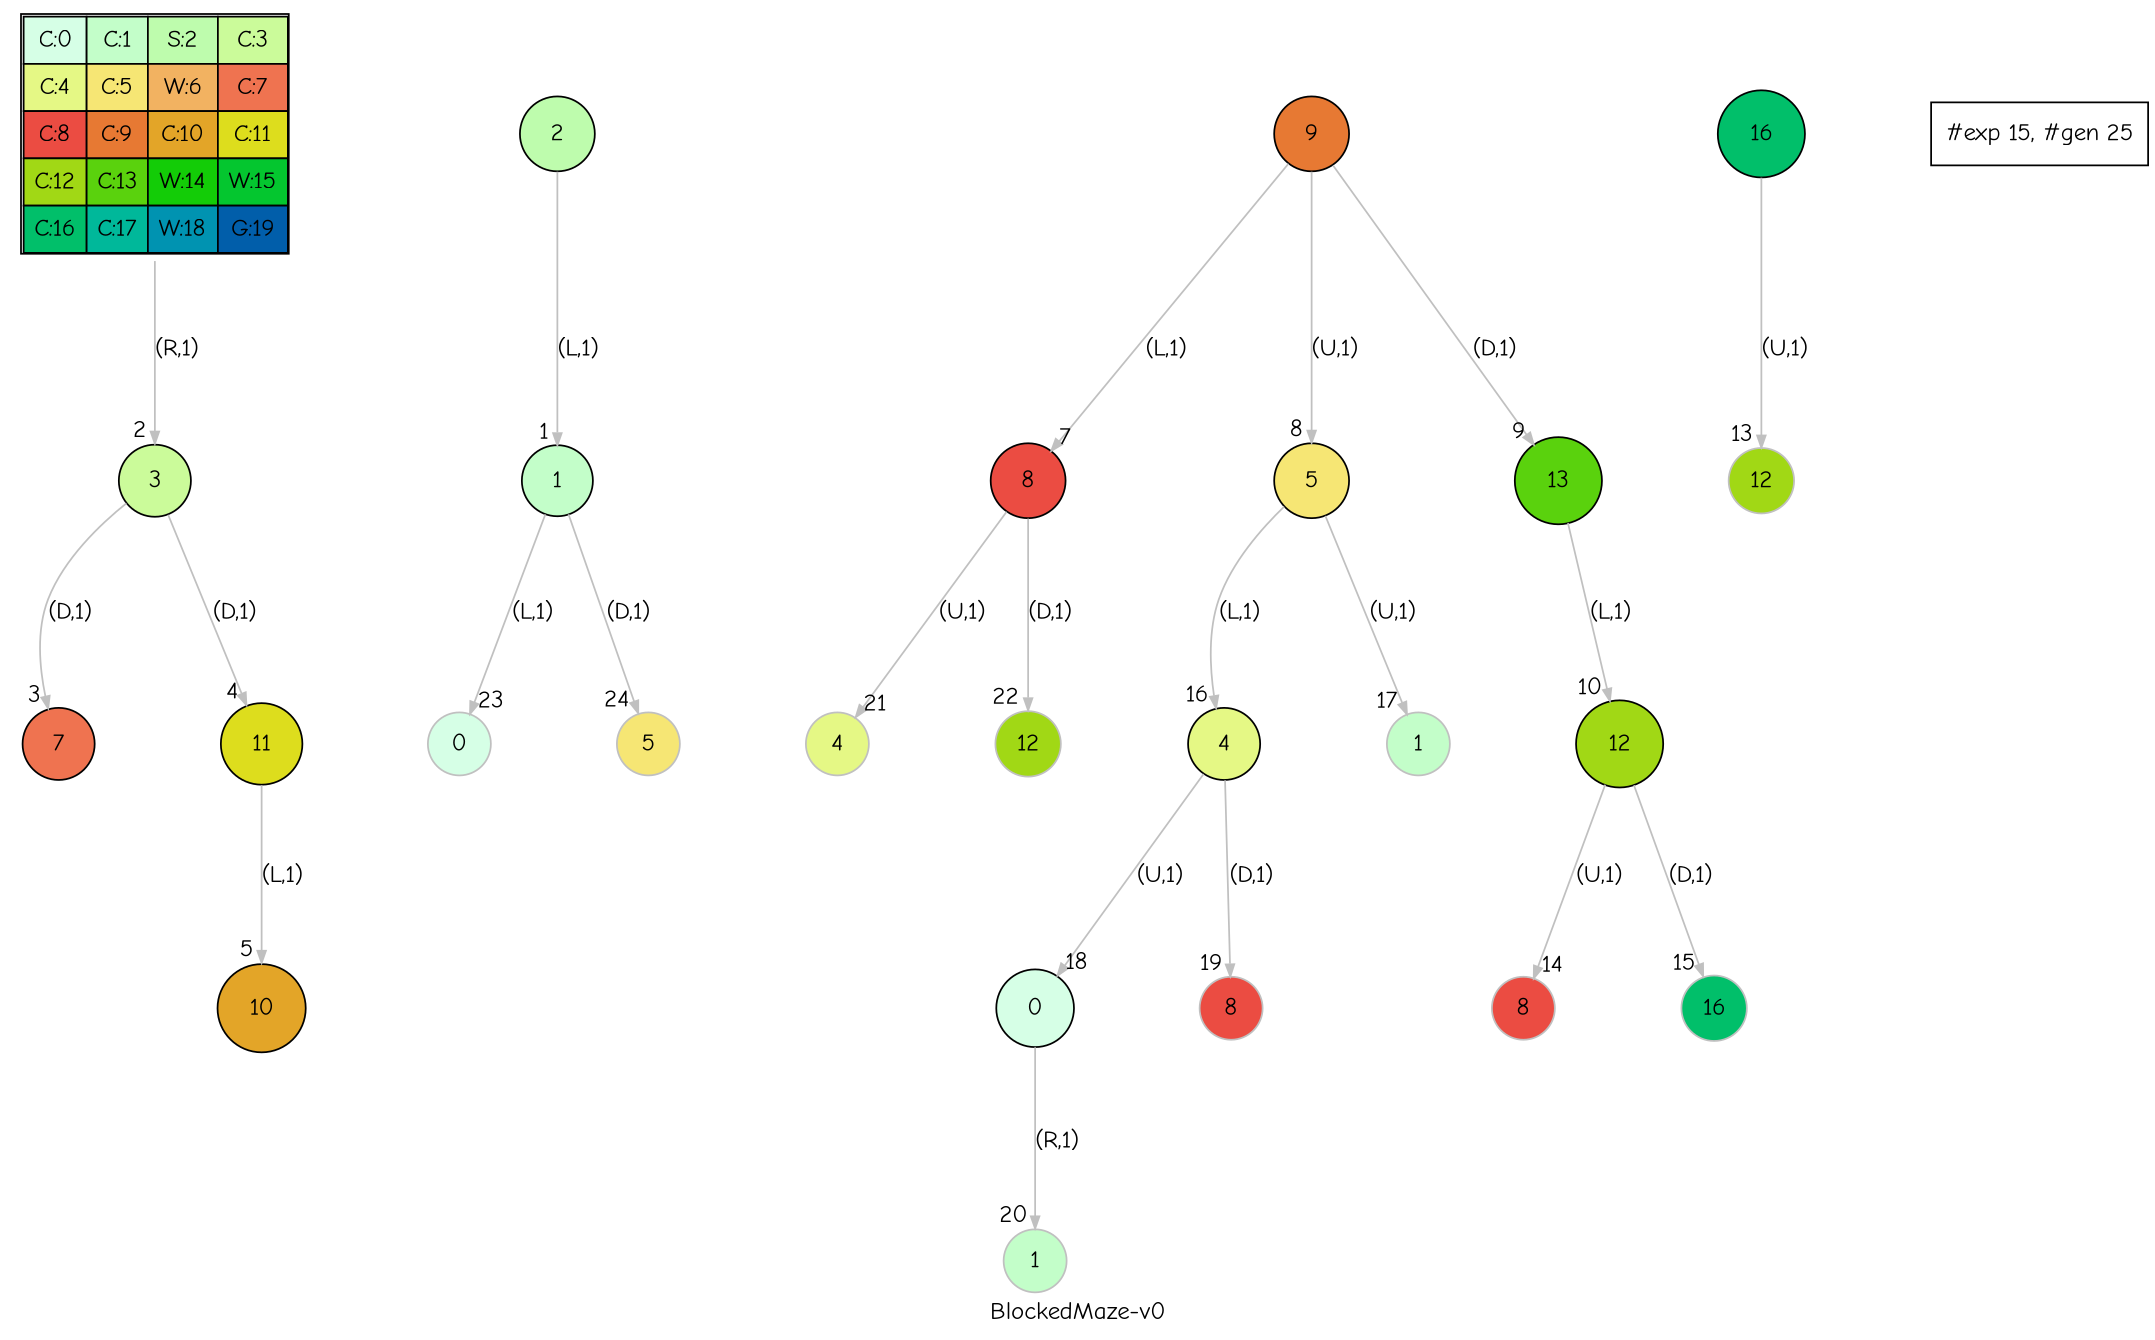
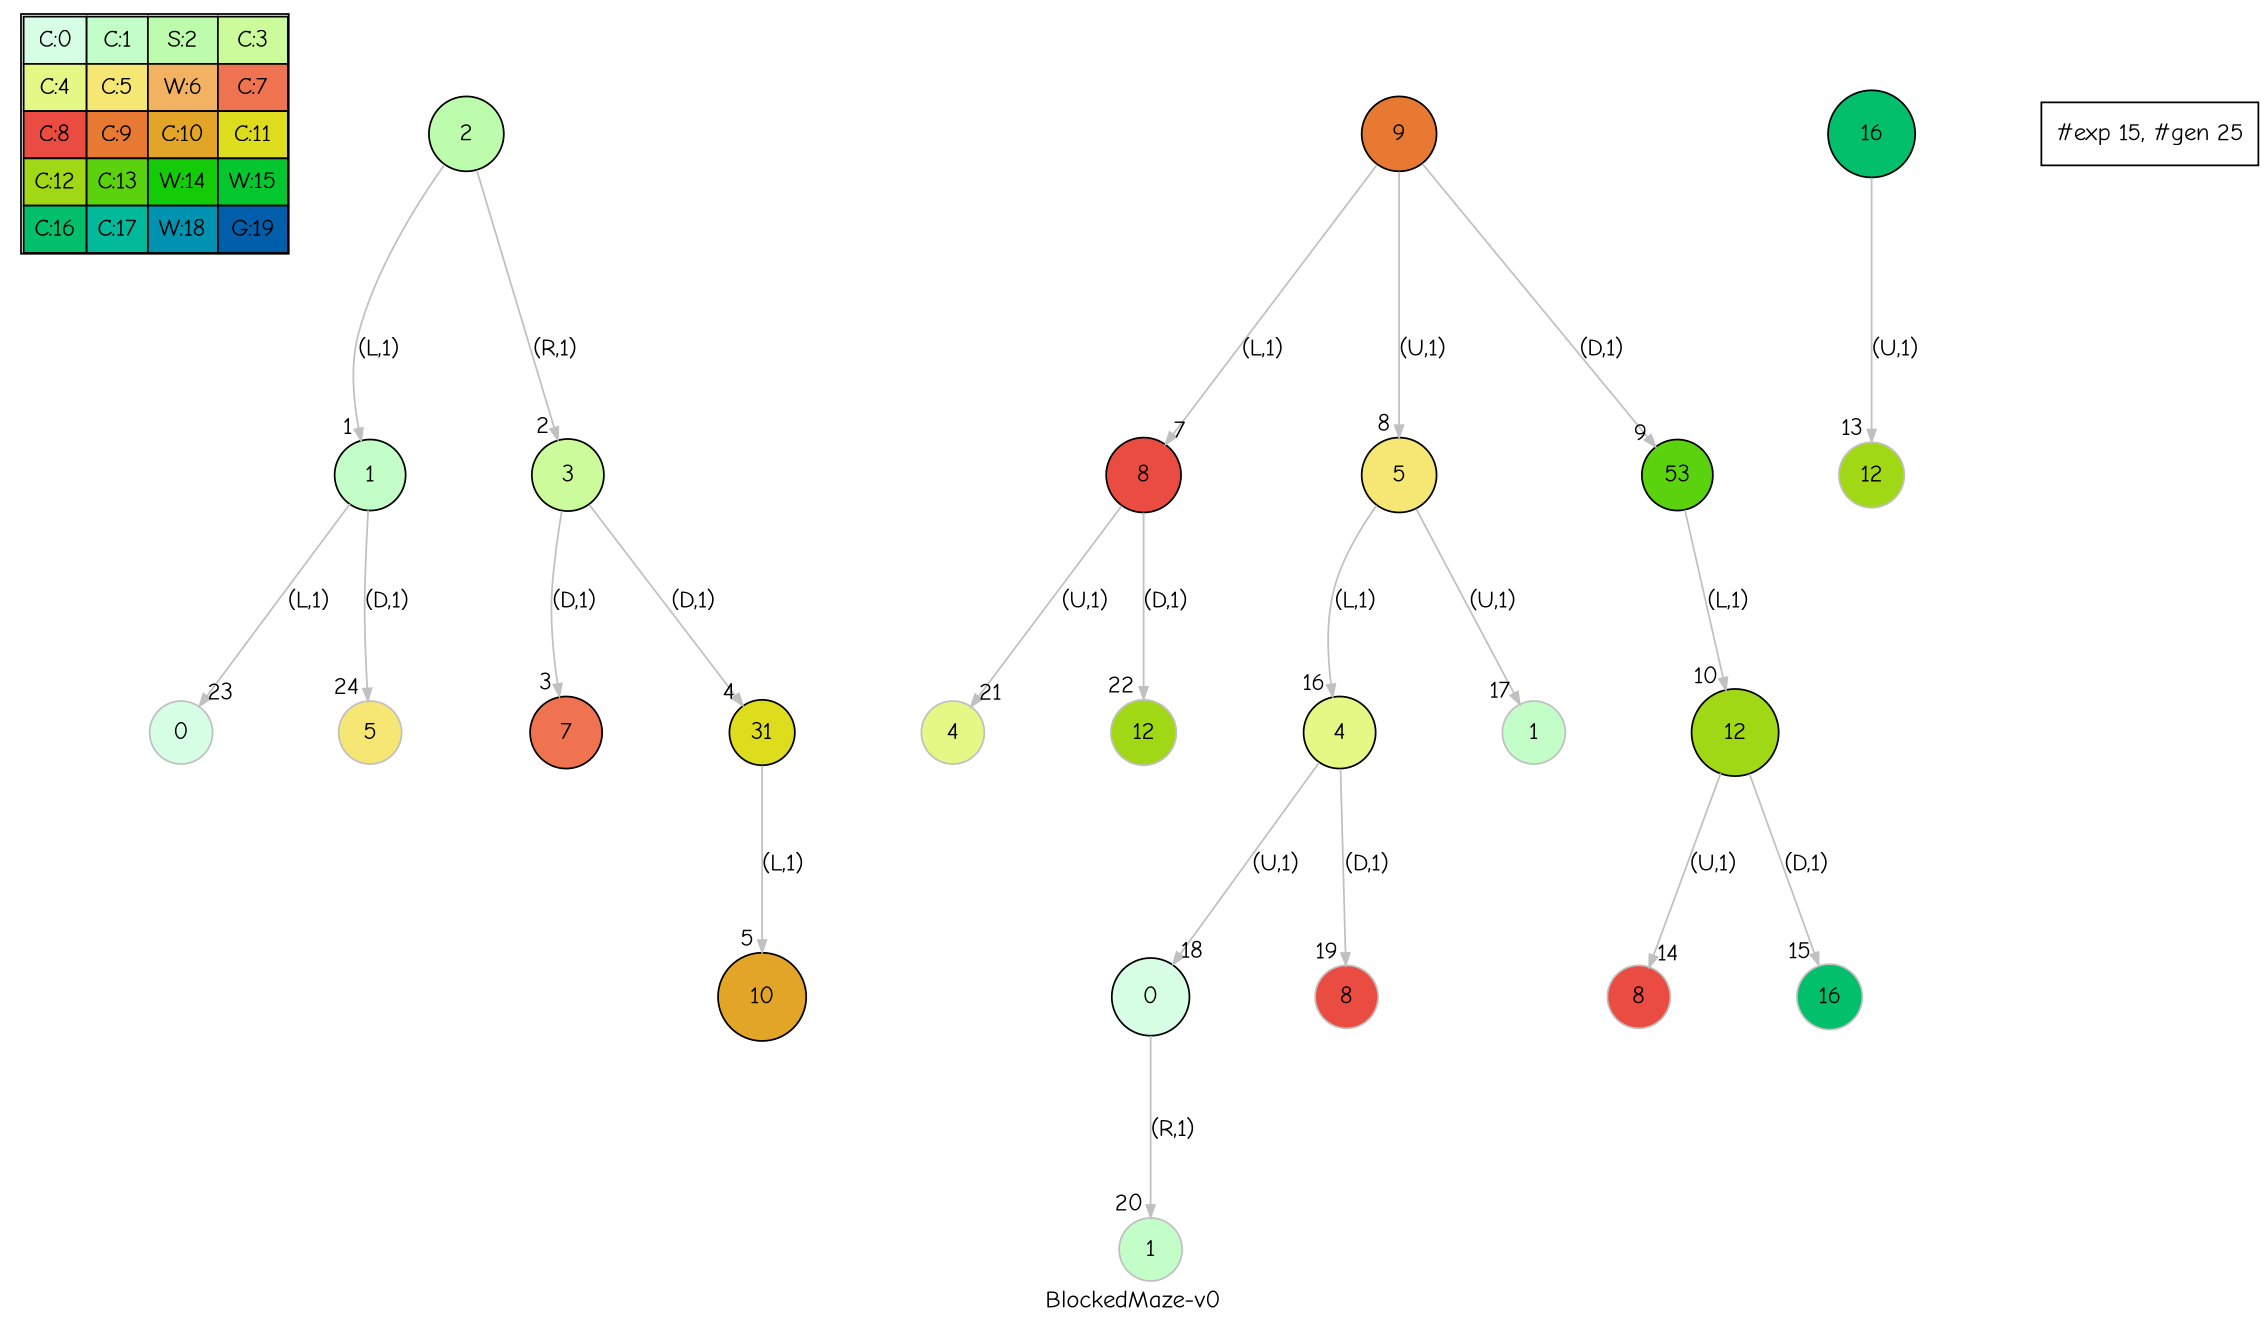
(155, 346) -> (515, 299)
(1558, 481) -> (1677, 475)
(262, 744) -> (762, 733)
